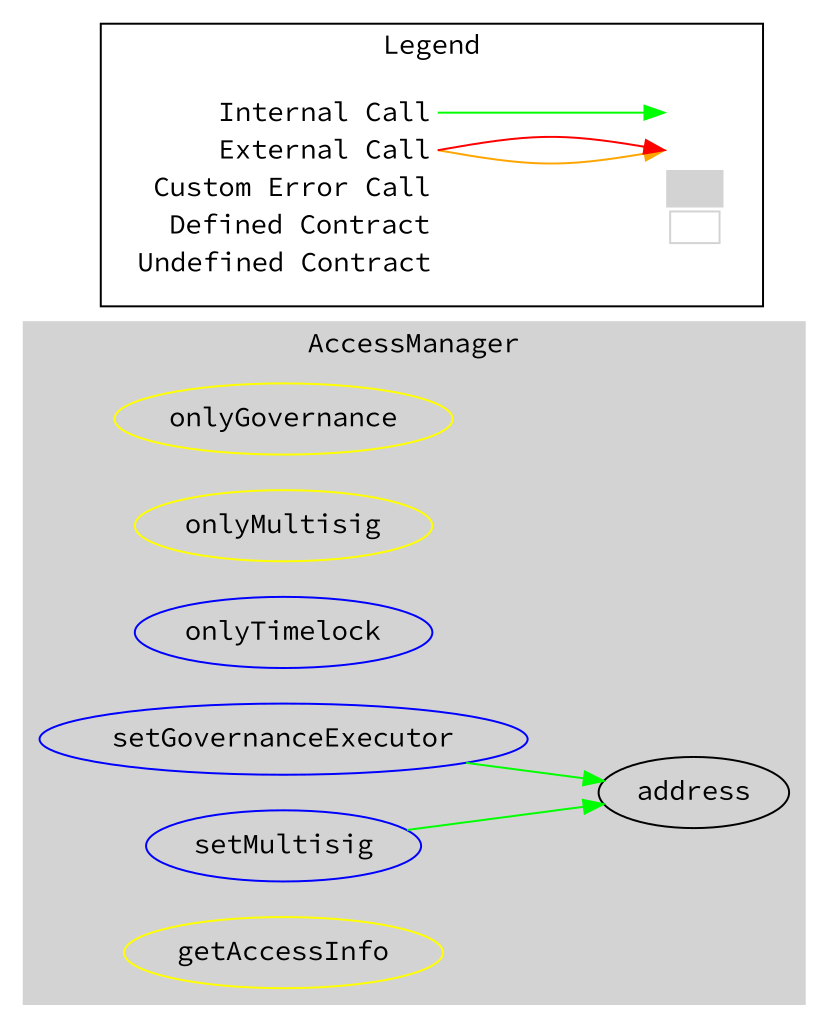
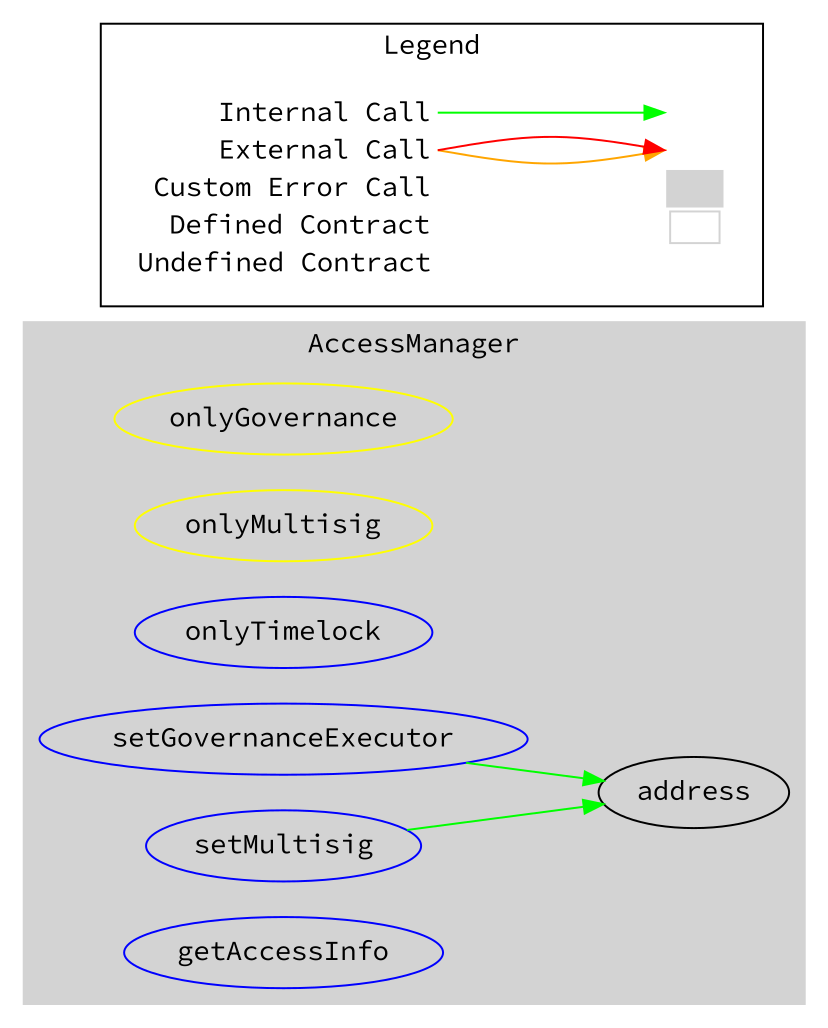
(284, 953) -> (284, 953)
